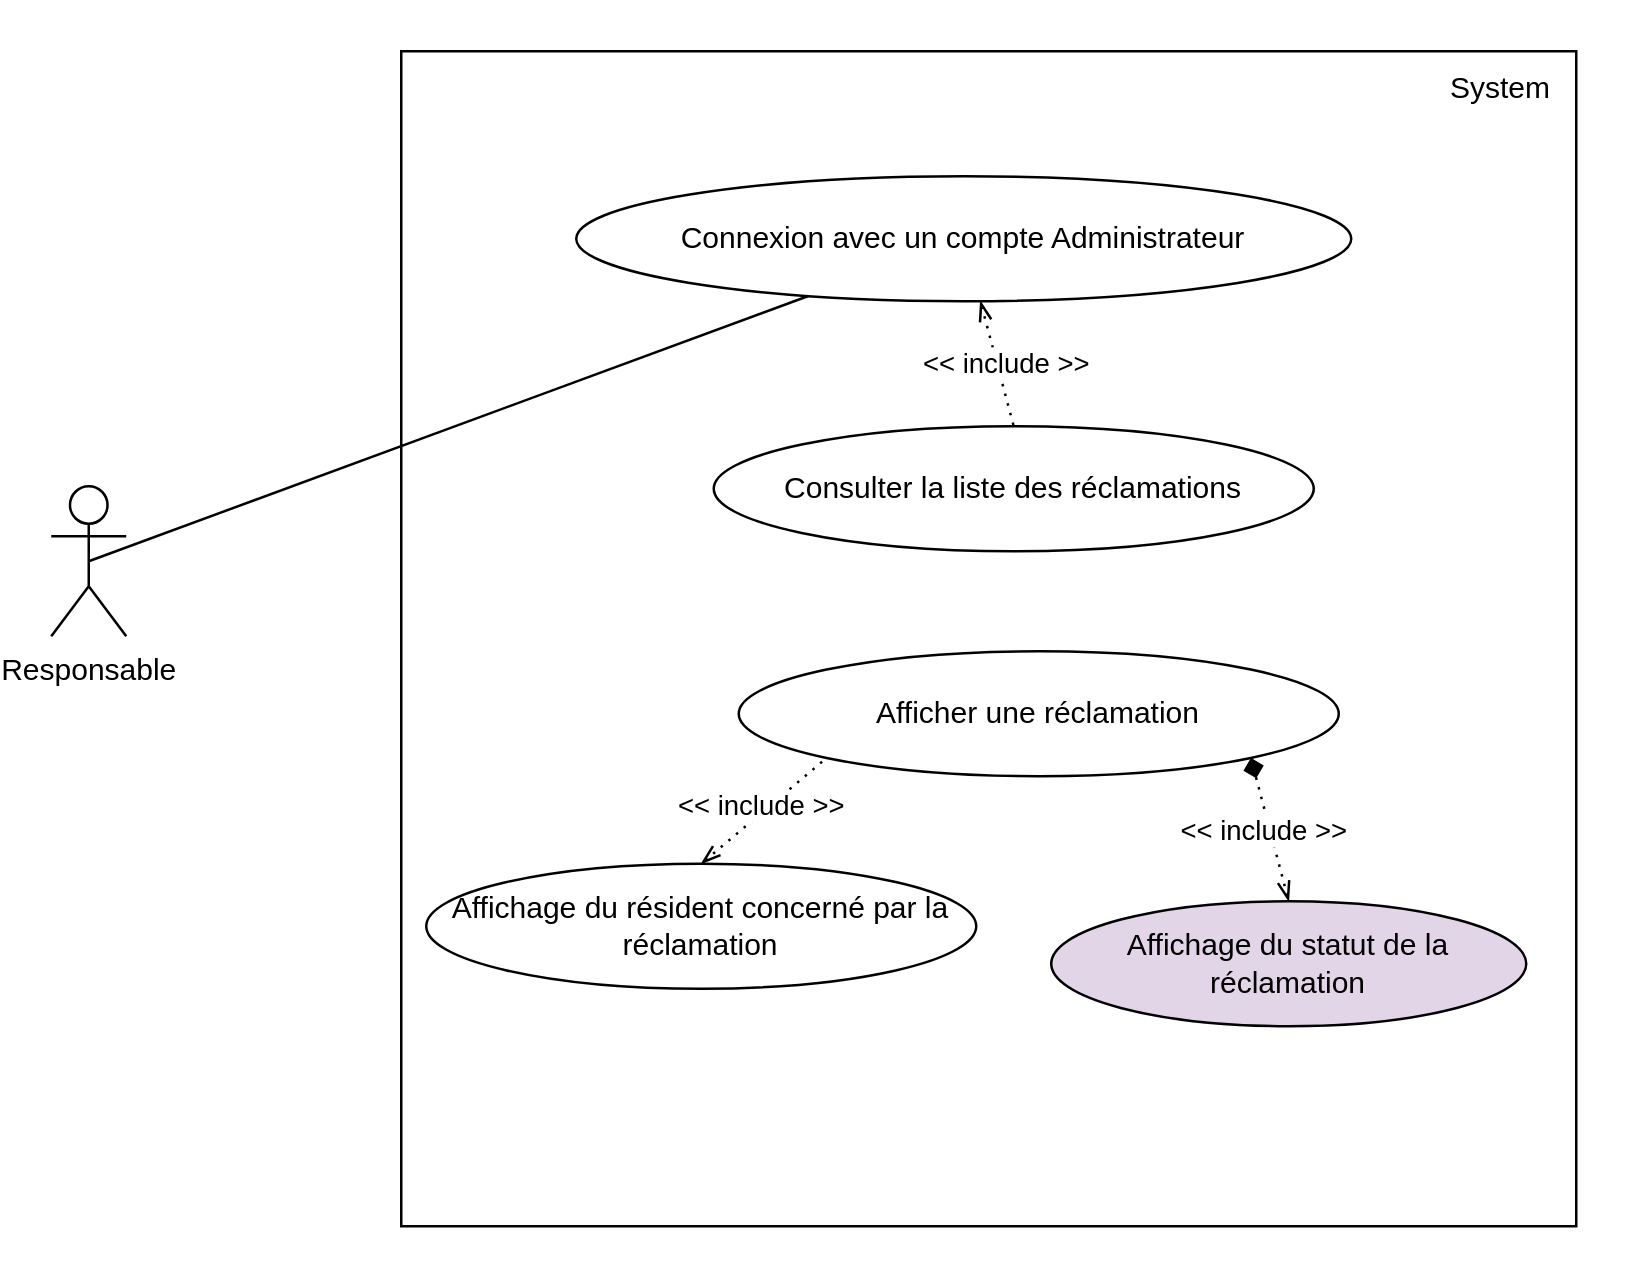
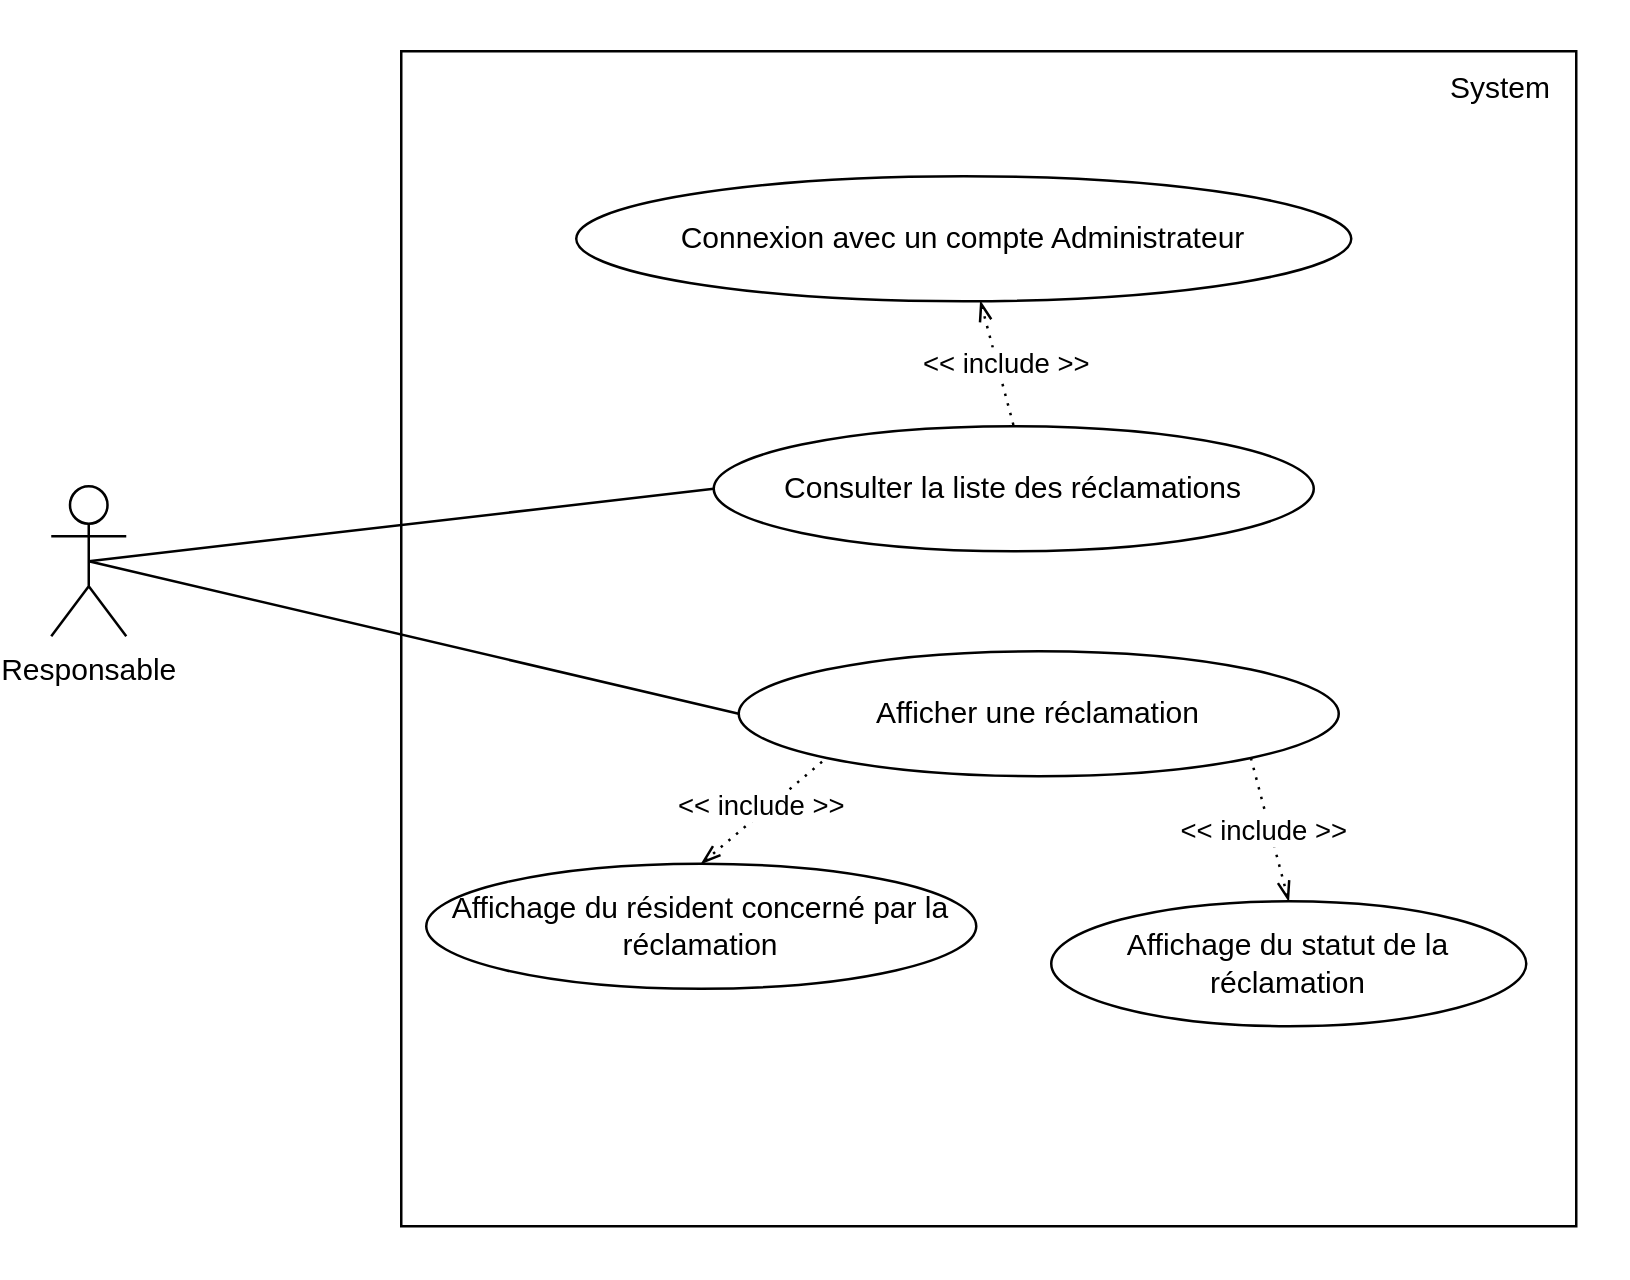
(465, 423) -> (424, 640)
none -> (414, 524)
(1256, 778) -> (1254, 769)
(1289, 964) -> (1289, 964)
